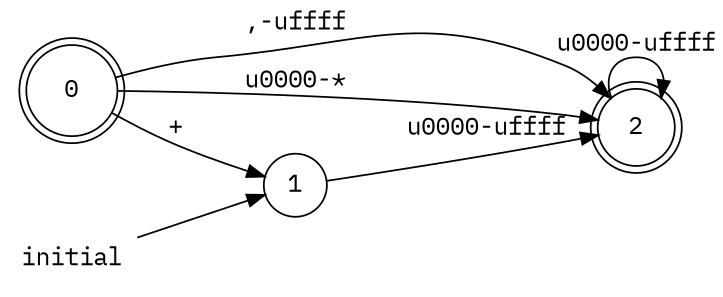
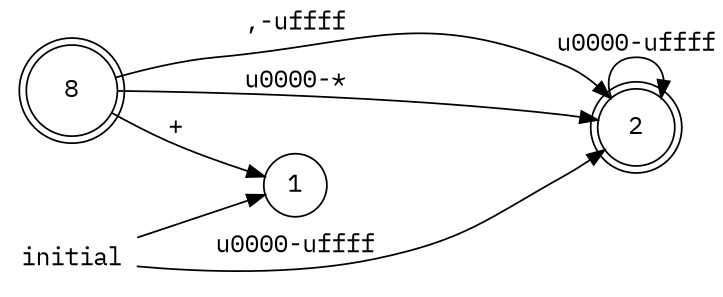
(72, 91) -> (72, 91)
(454, 161) -> (375, 259)
